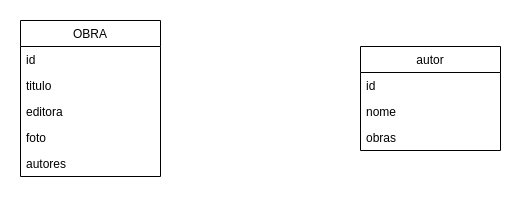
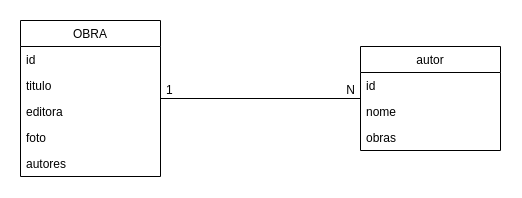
none -> (261, 99)
